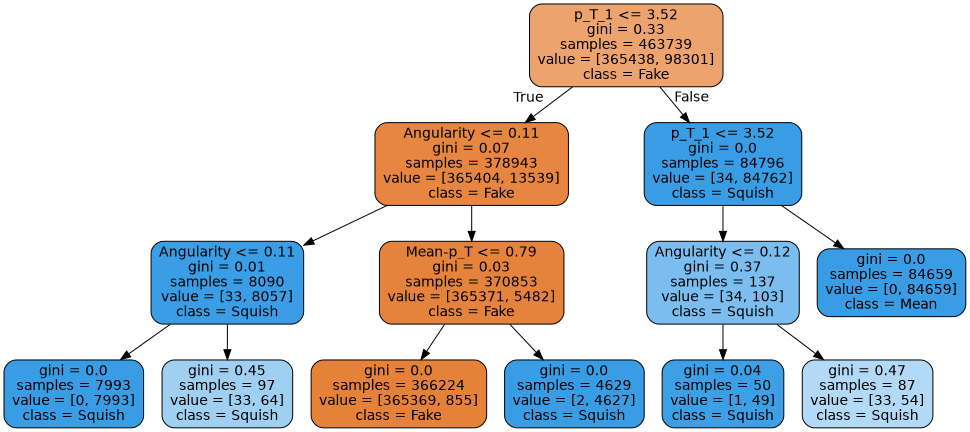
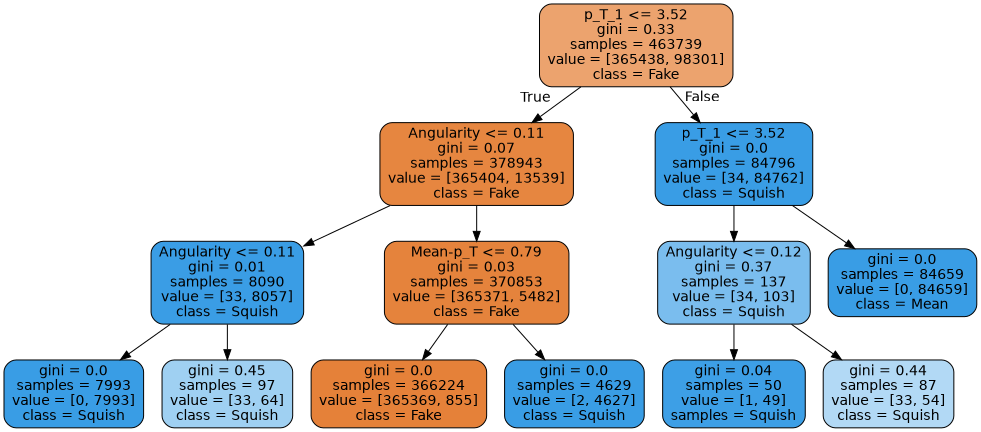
(723, 394) -> (734, 394)
(868, 394) -> (889, 394)
